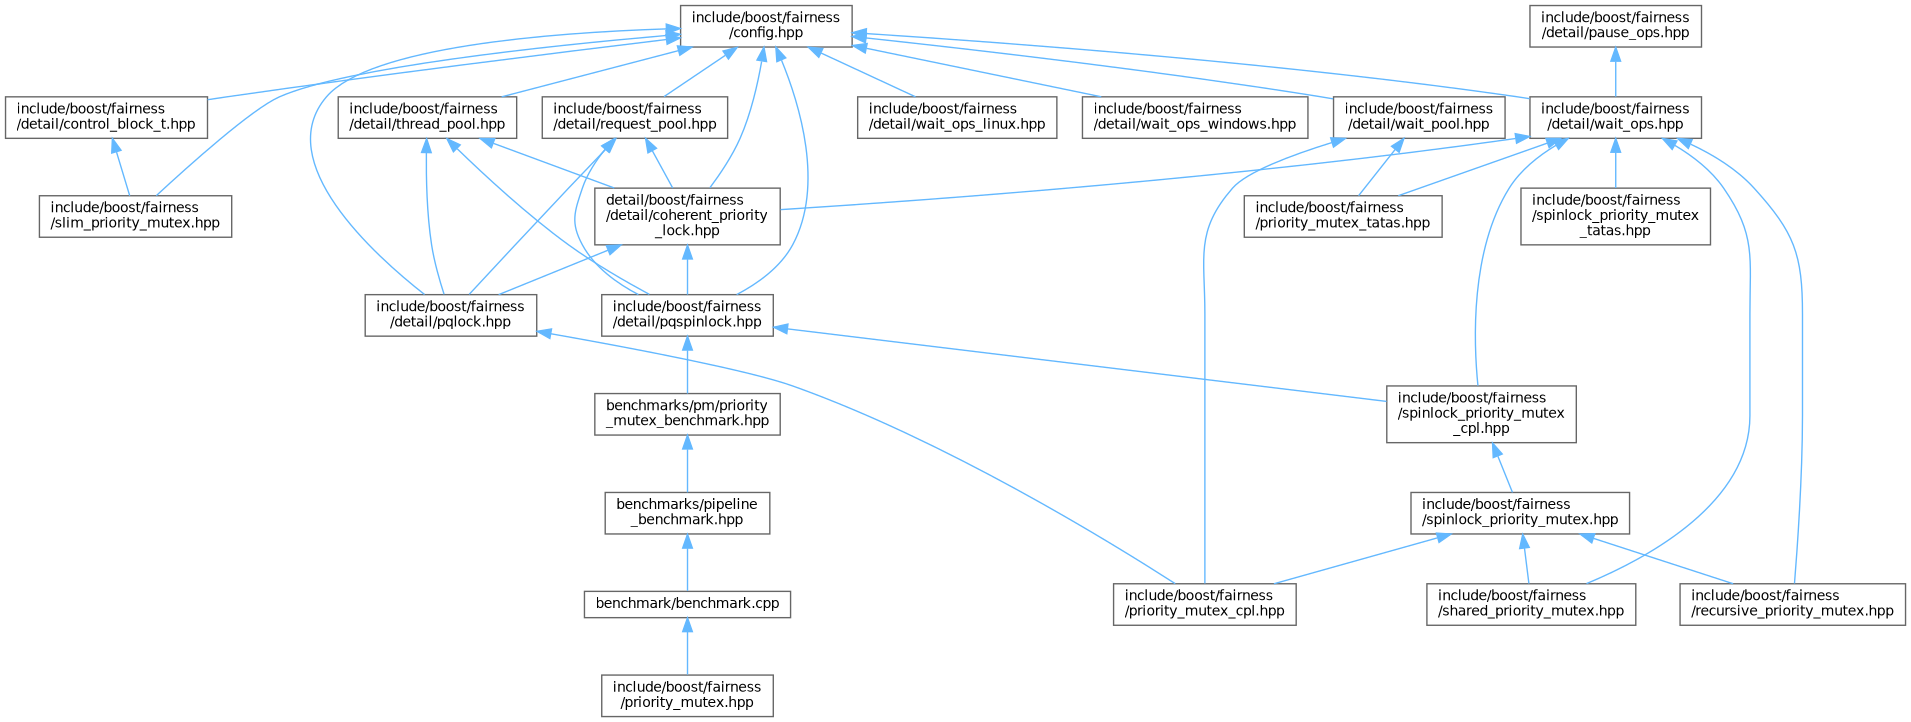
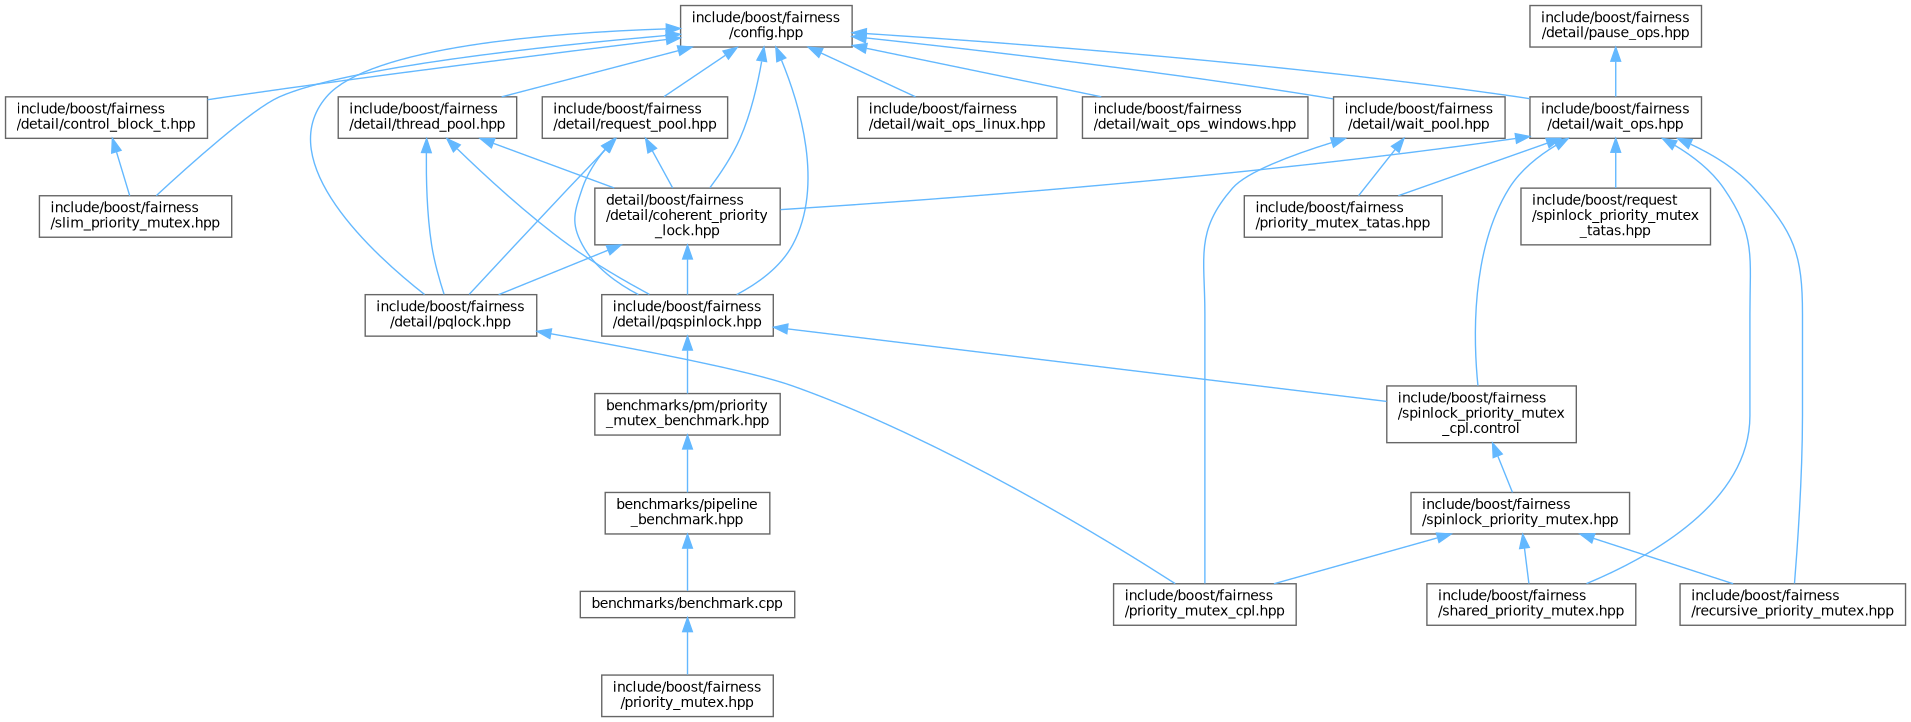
(1616, 216) -> (1616, 216)
(1482, 414) -> (1482, 414)
(688, 605) -> (688, 605)
